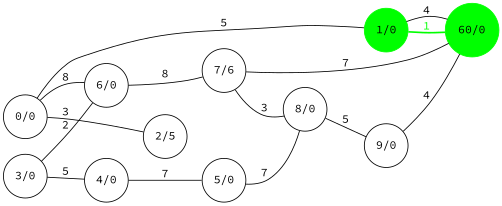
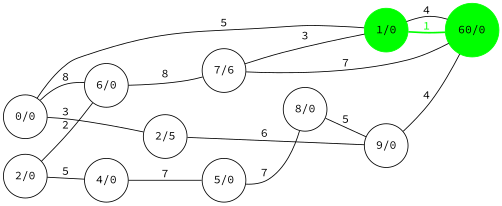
(256, 111) -> (304, 47)
none -> (276, 141)
(25, 176) -> (25, 176)
